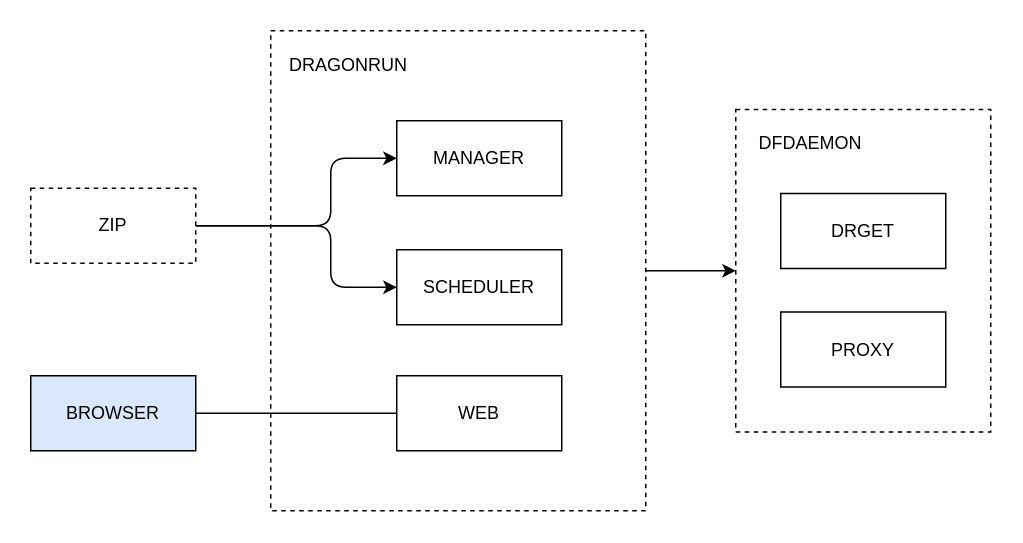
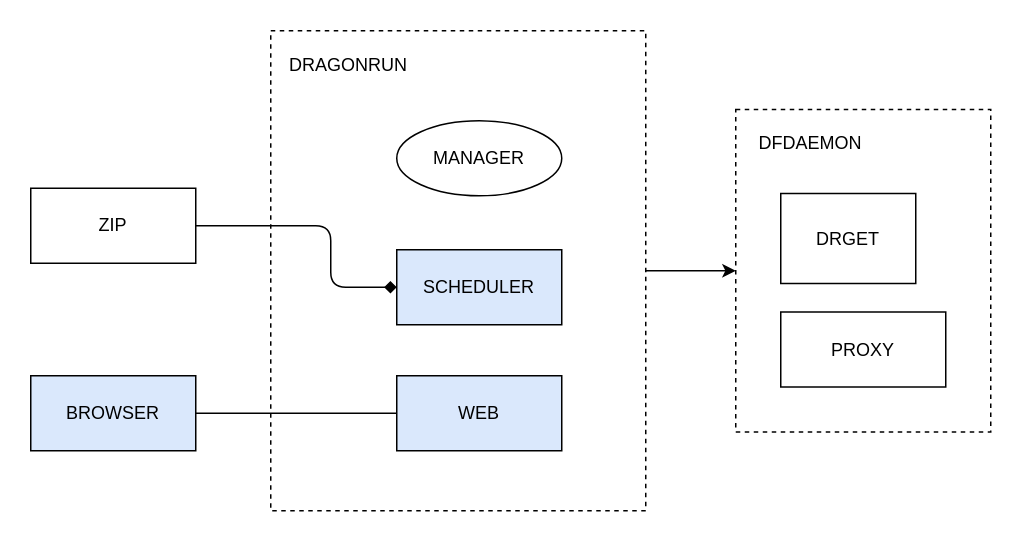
(479, 158) -> (479, 158)
(332, 167) -> none
(113, 226) -> (113, 226)
(863, 231) -> (848, 239)
(385, 287) -> (384, 287)
(479, 287) -> (479, 287)
(479, 413) -> (479, 413)
